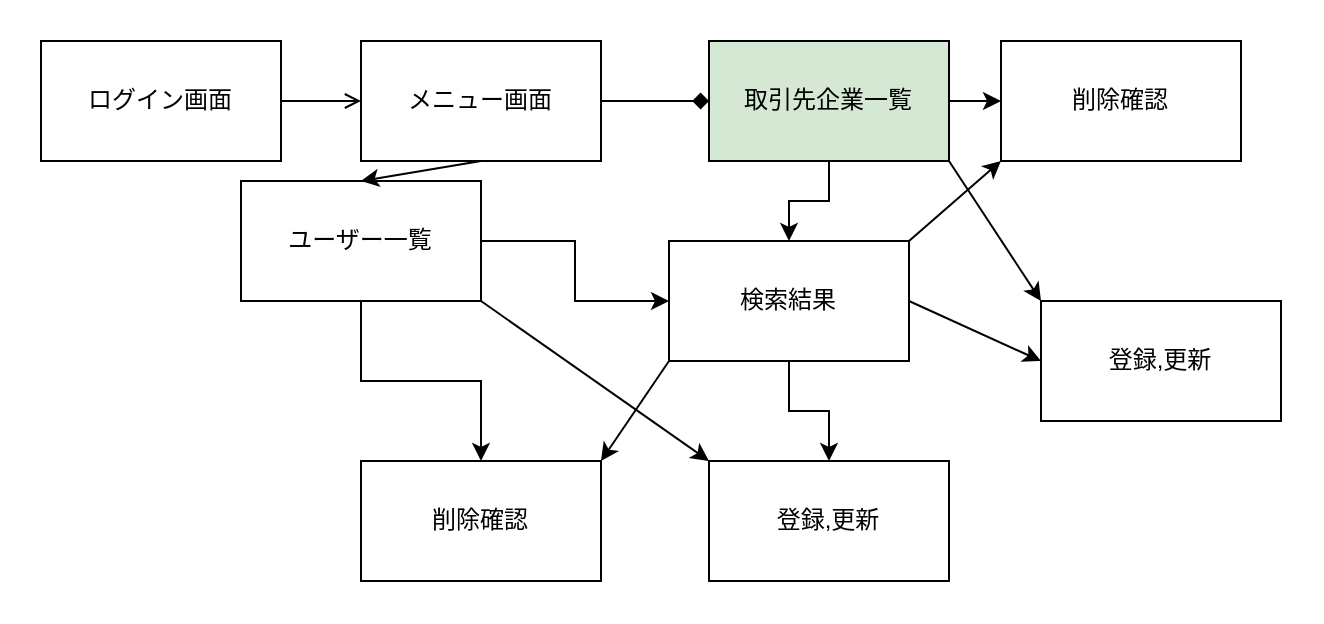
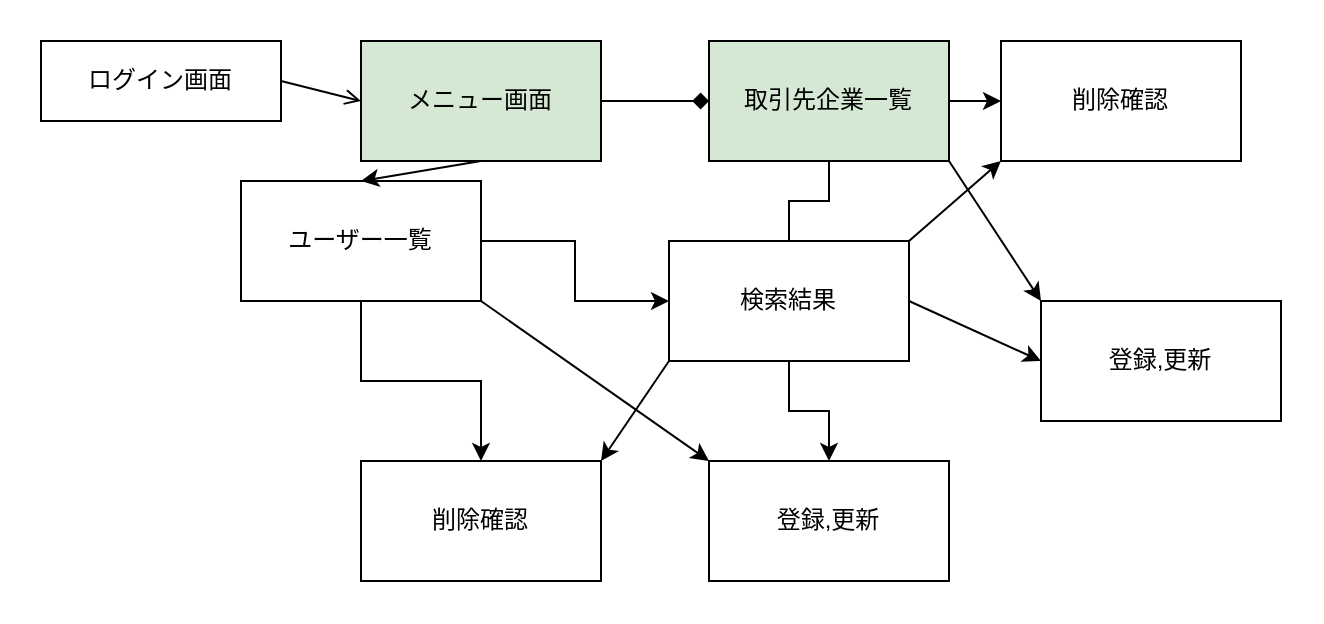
(161, 101) -> (161, 81)
(481, 101) -> (481, 101)
(789, 226) -> (789, 231)
